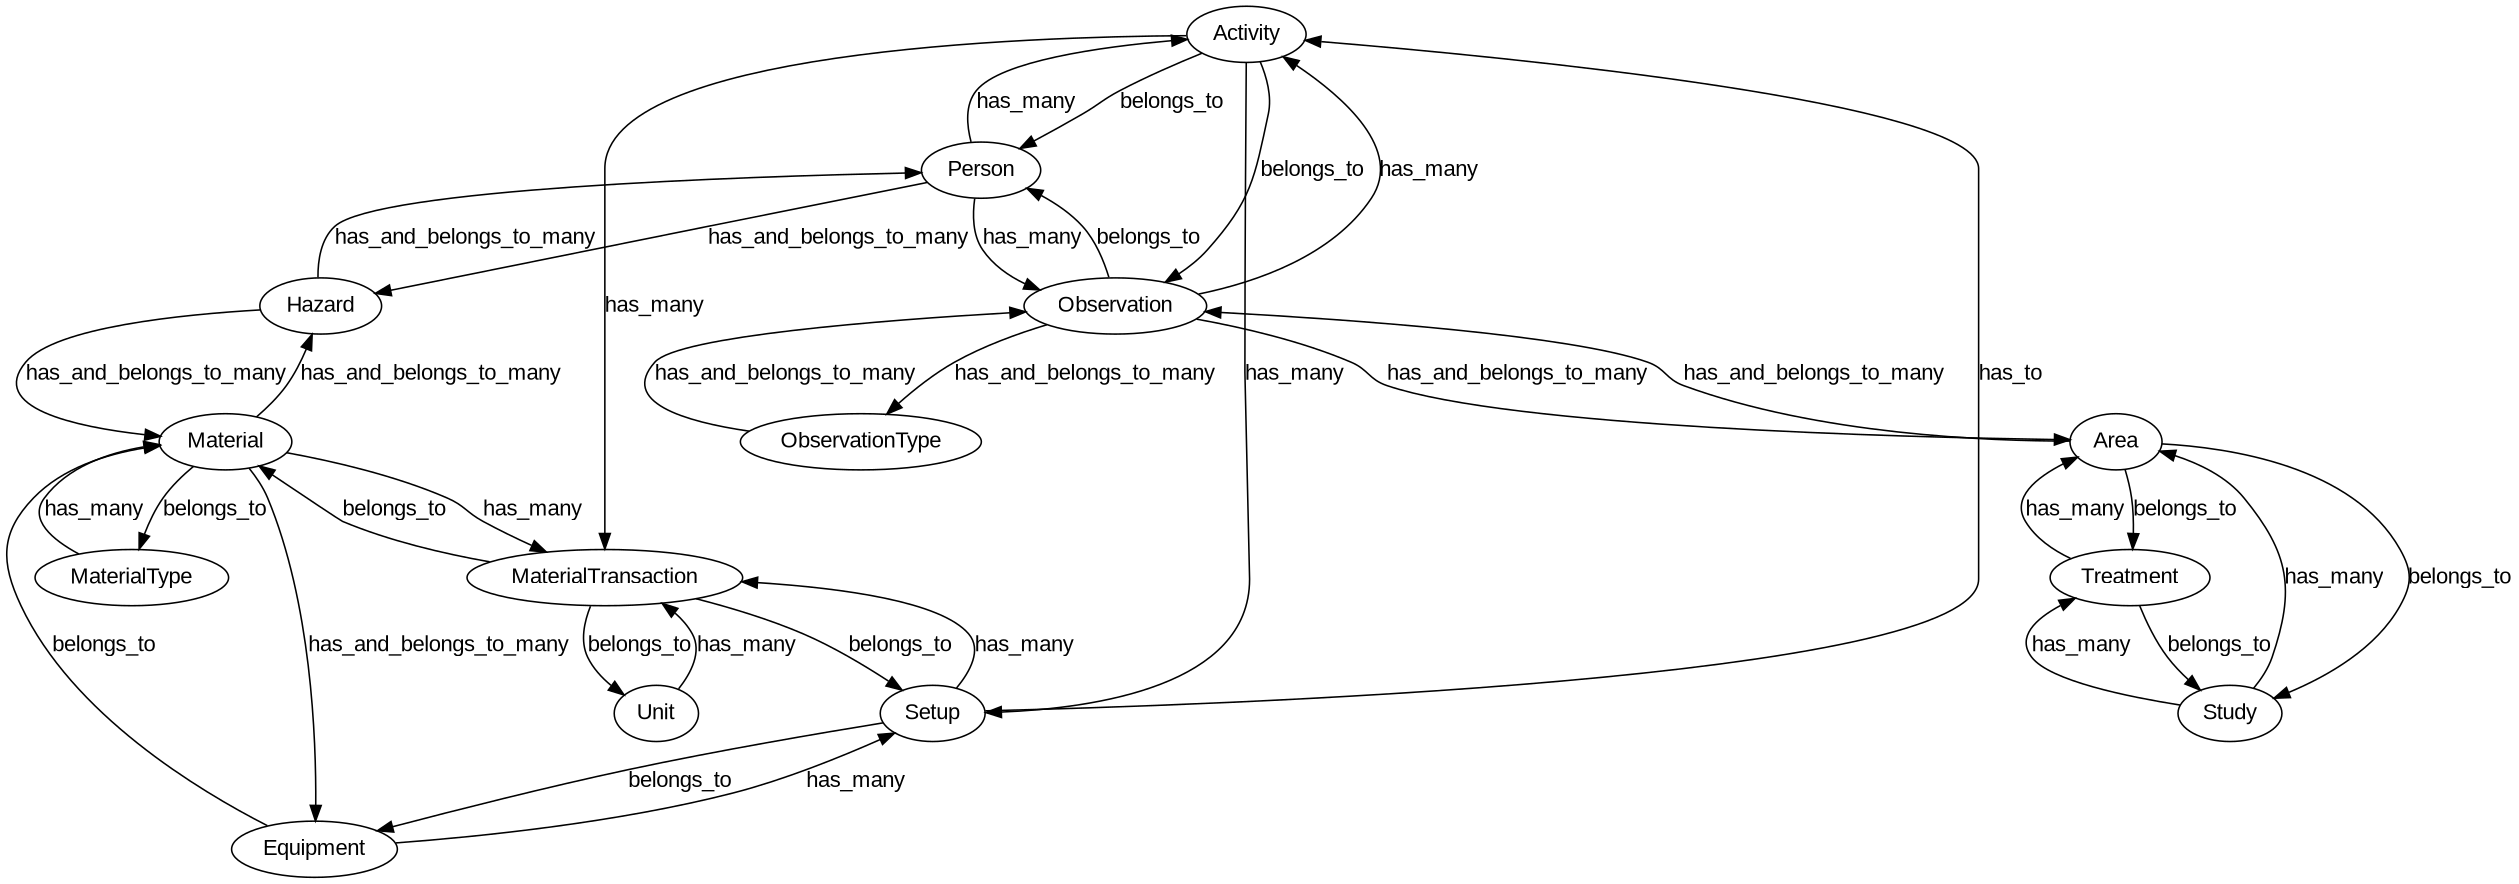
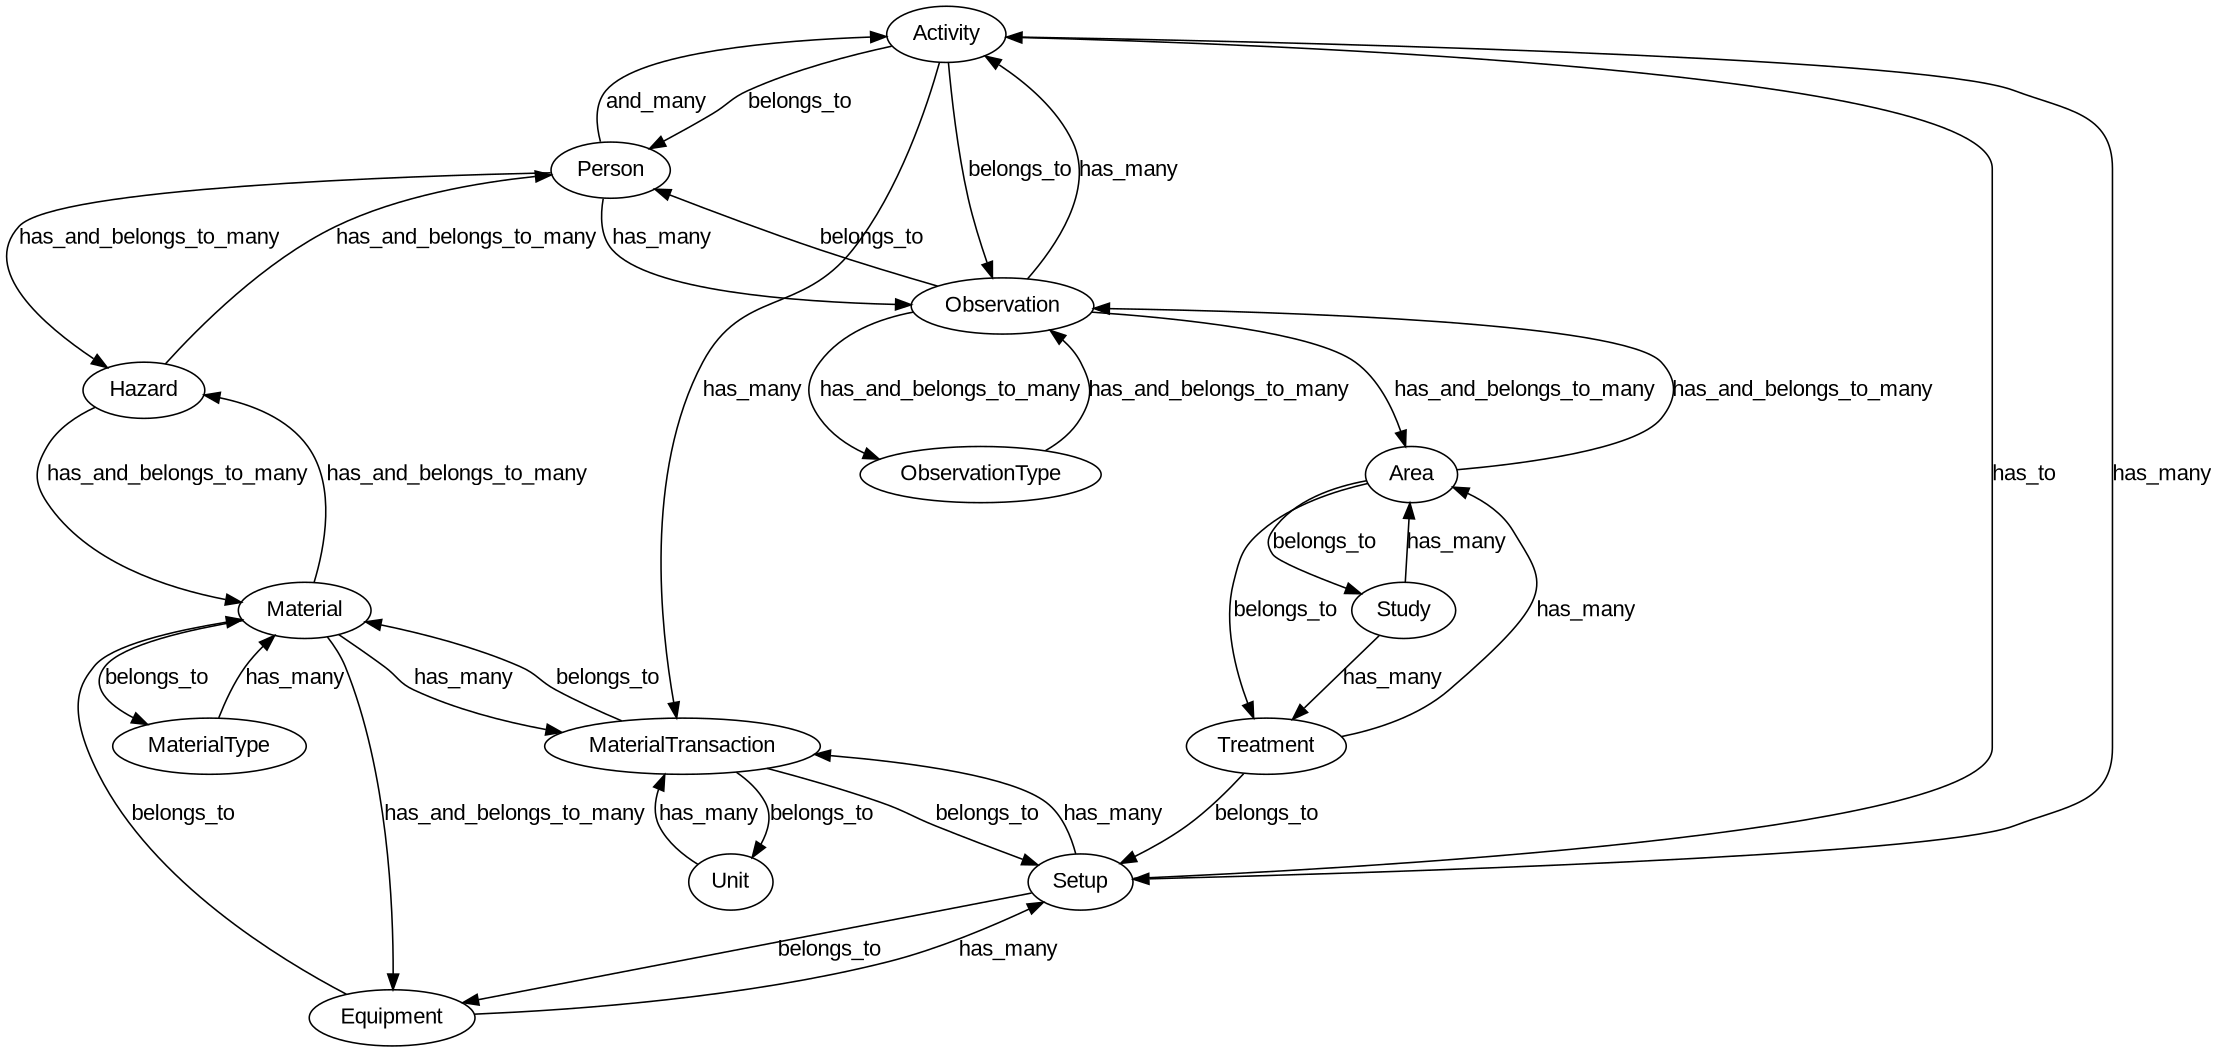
(1026, 102) -> (656, 102)
(2160, 646) -> (1193, 821)
